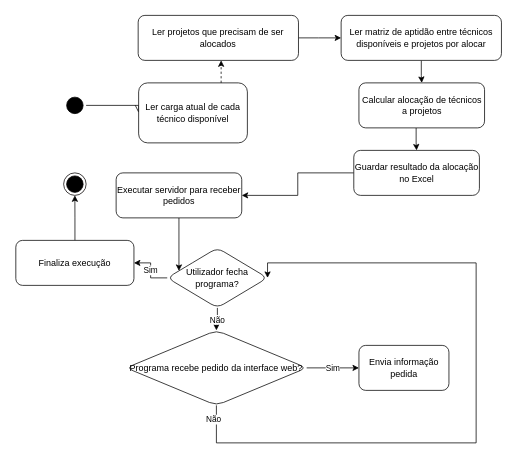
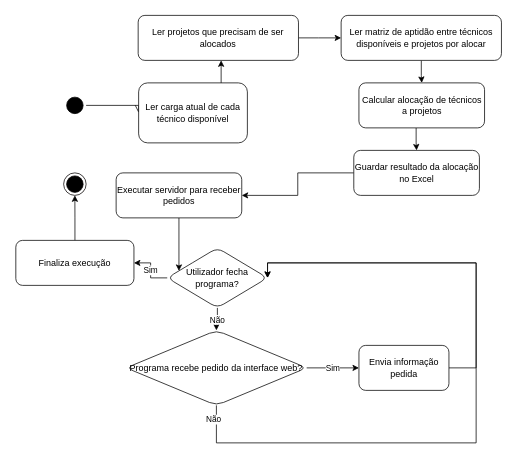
(221, 74) -> (221, 74)
none -> (461, 368)
